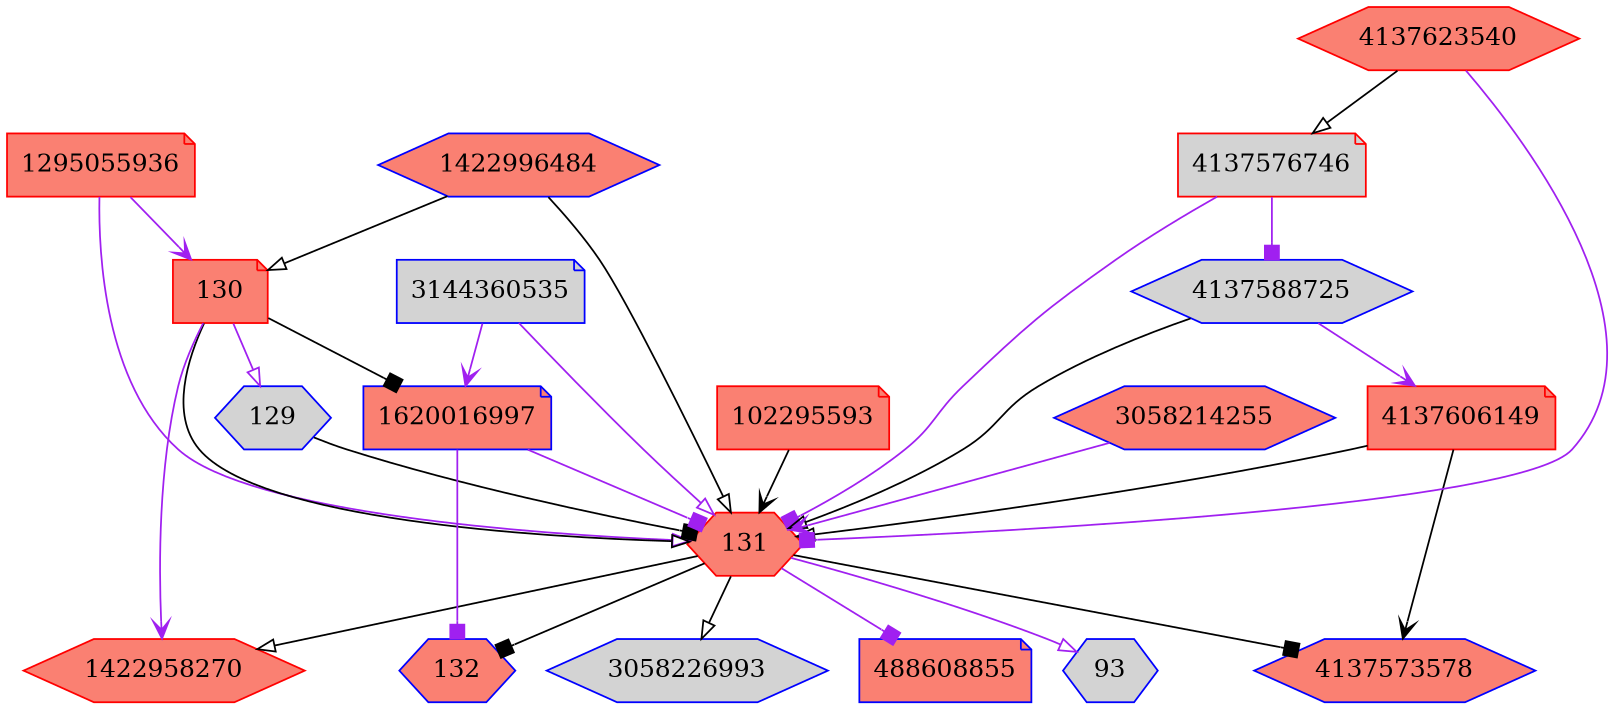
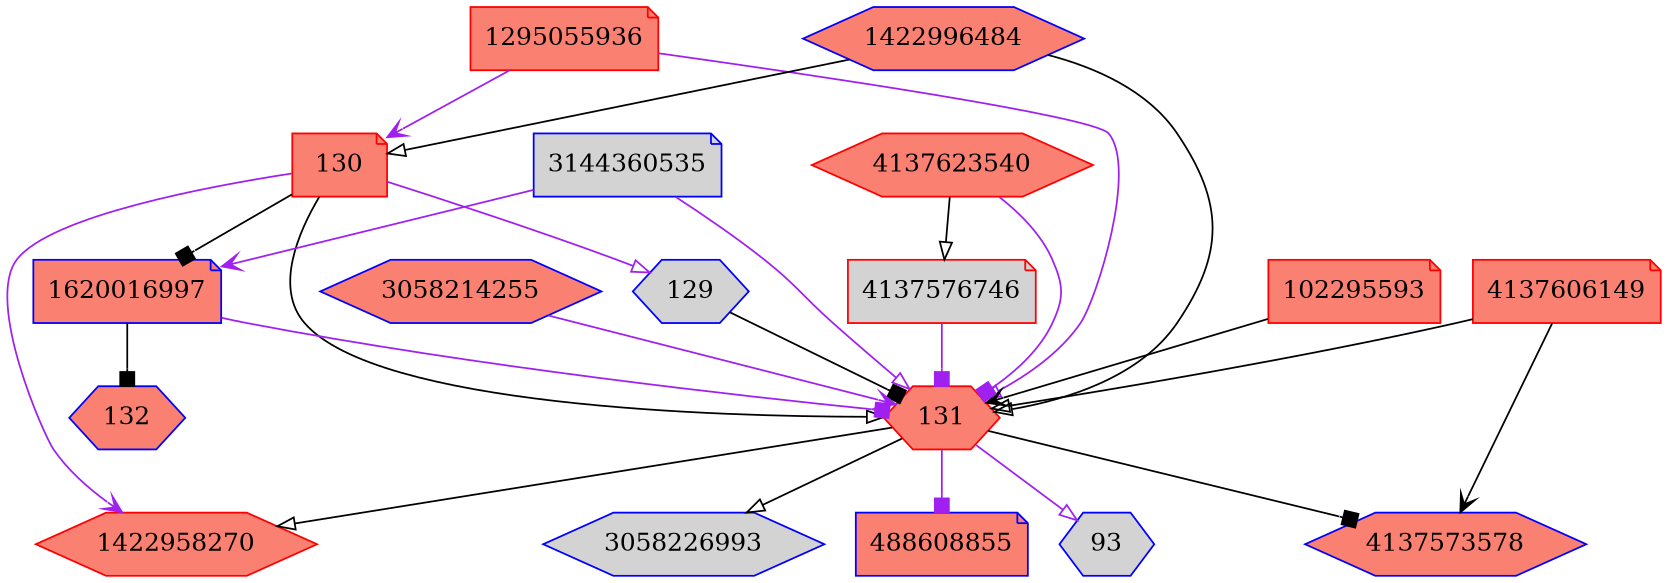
(1272, 291) -> none
(457, 539) -> (127, 346)
(610, 604) -> none
